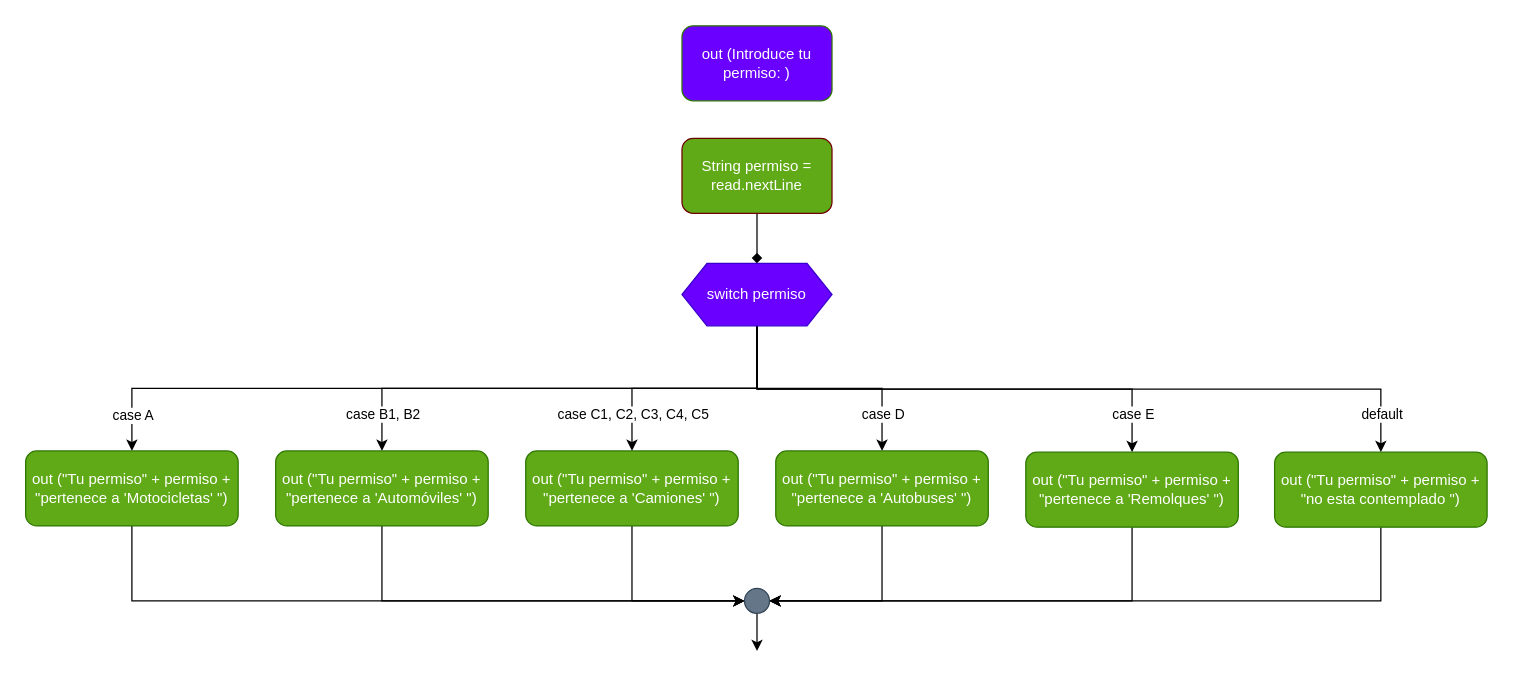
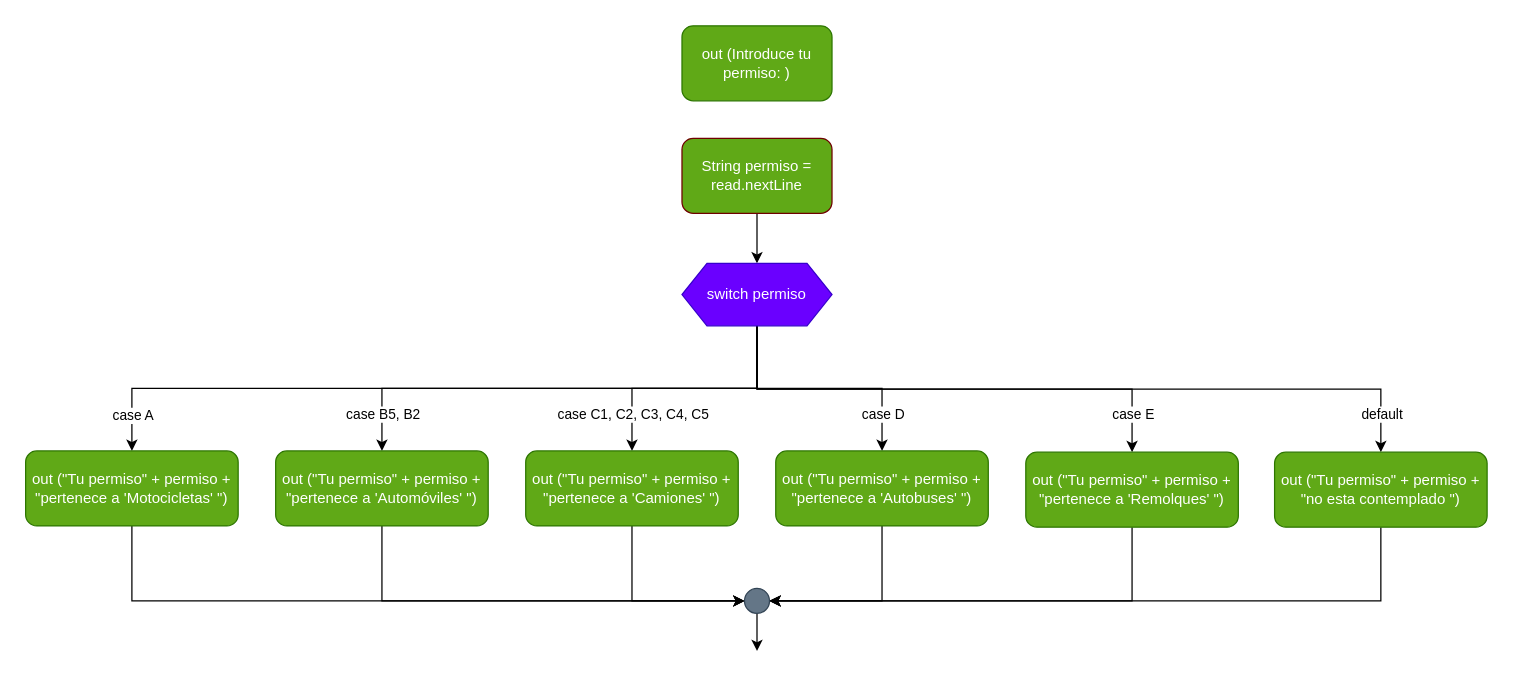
(757, 63) -> (757, 63)
(757, 252) -> (757, 253)
(384, 414) -> (384, 414)
